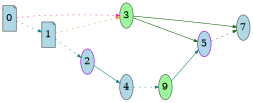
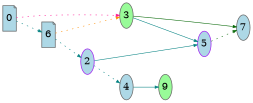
(164, 29) -> (164, 29)
(49, 35) -> (49, 35)
(184, 67) -> (144, 53)
(105, 73) -> (105, 73)
(144, 87) -> (144, 87)
